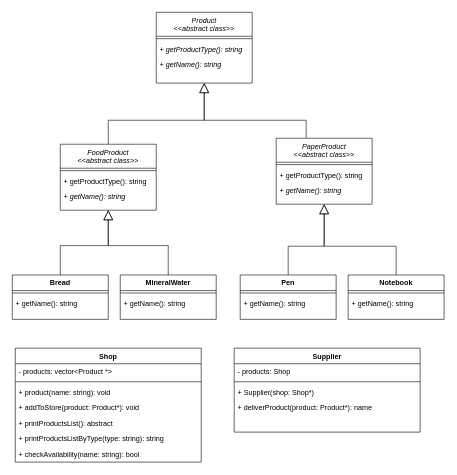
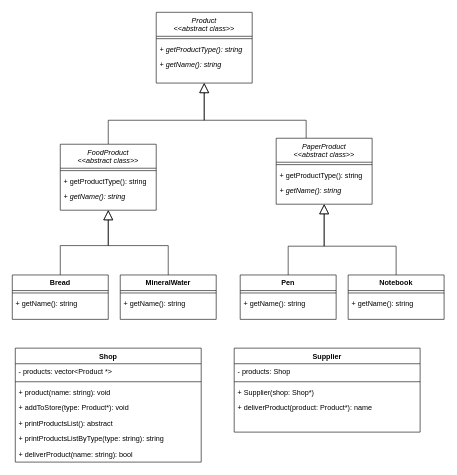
(89, 408) -> (82, 408)
(86, 455) -> (83, 455)
